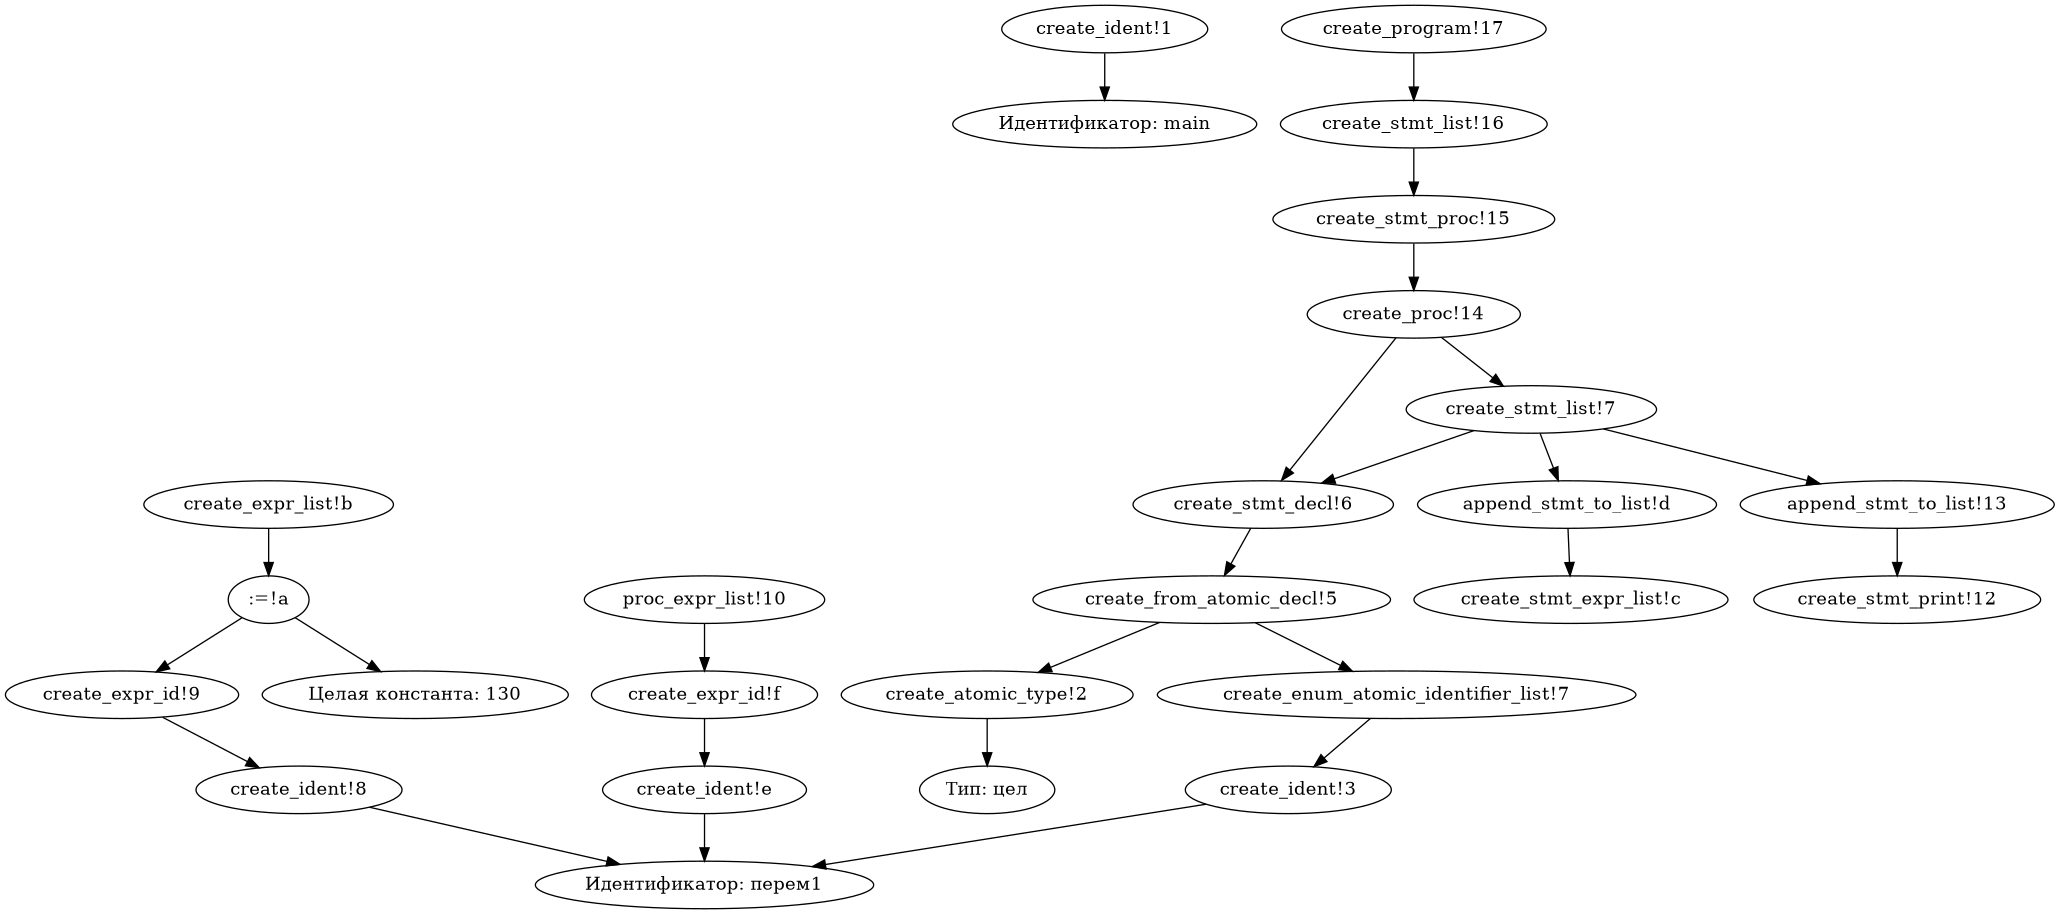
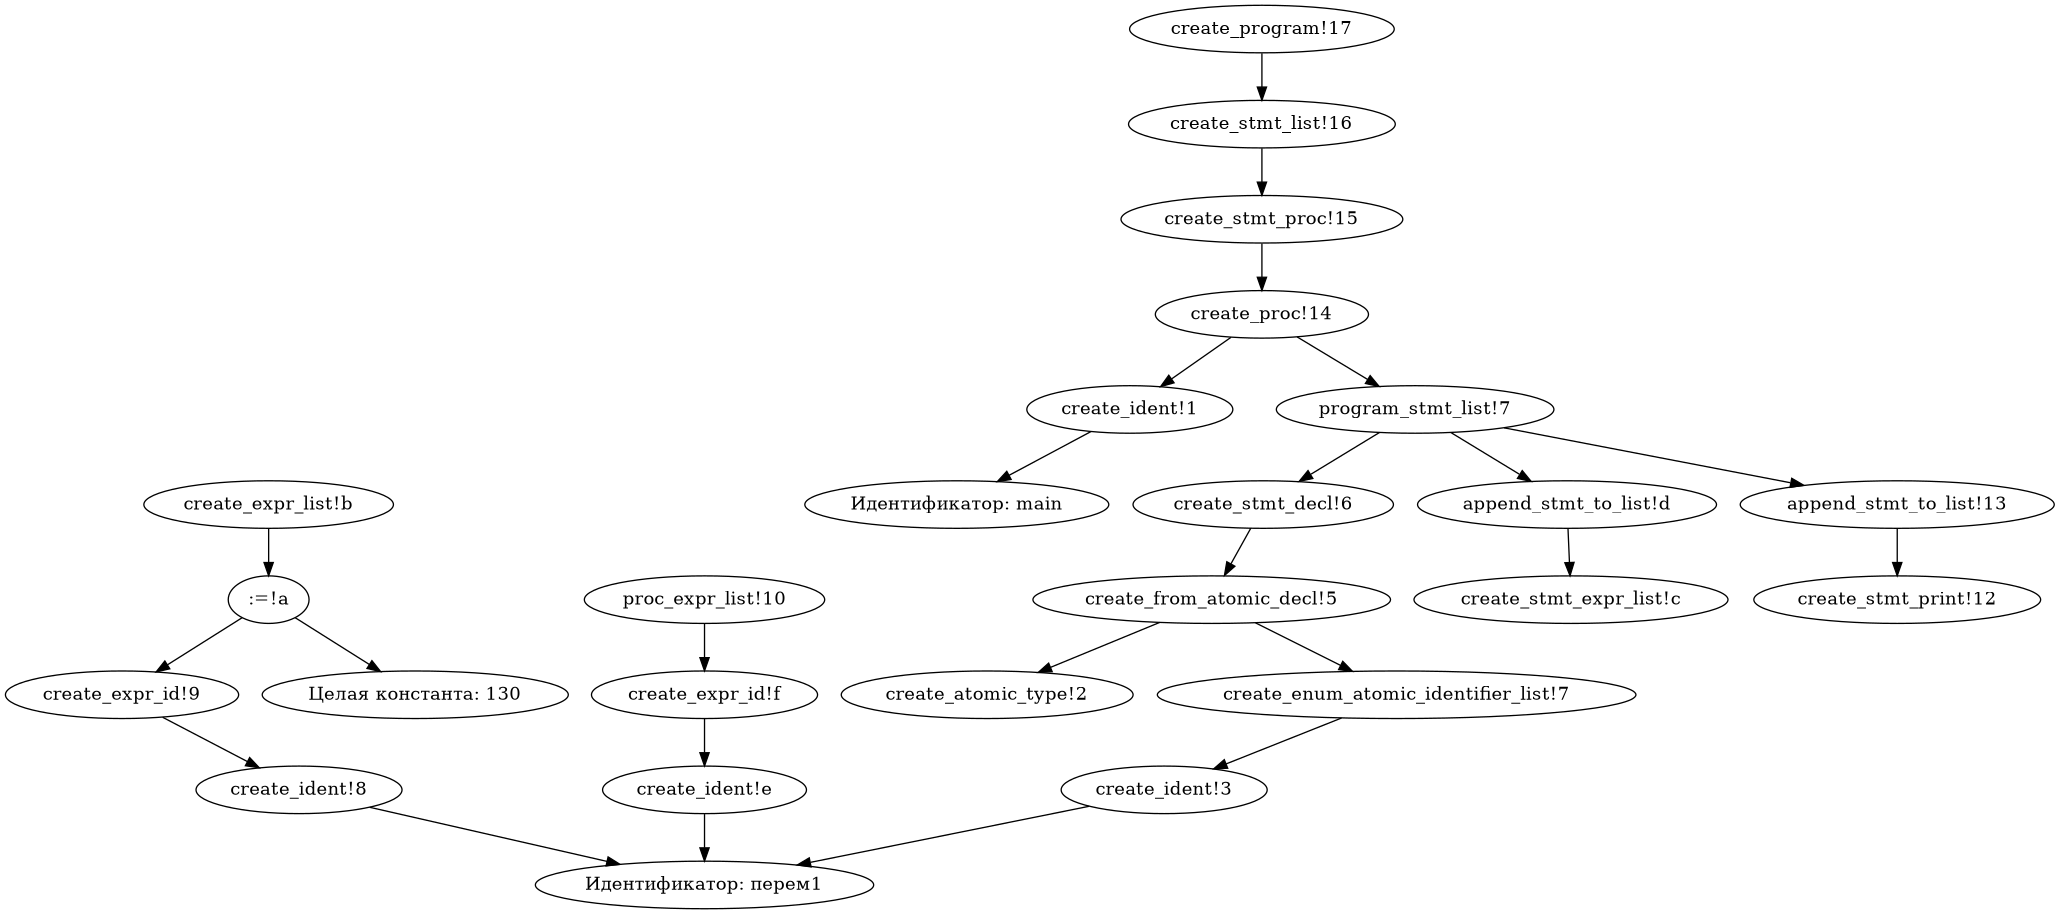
(1343, 404) -> (1201, 358)
(1531, 409) -> (1415, 409)
(987, 790) -> none
